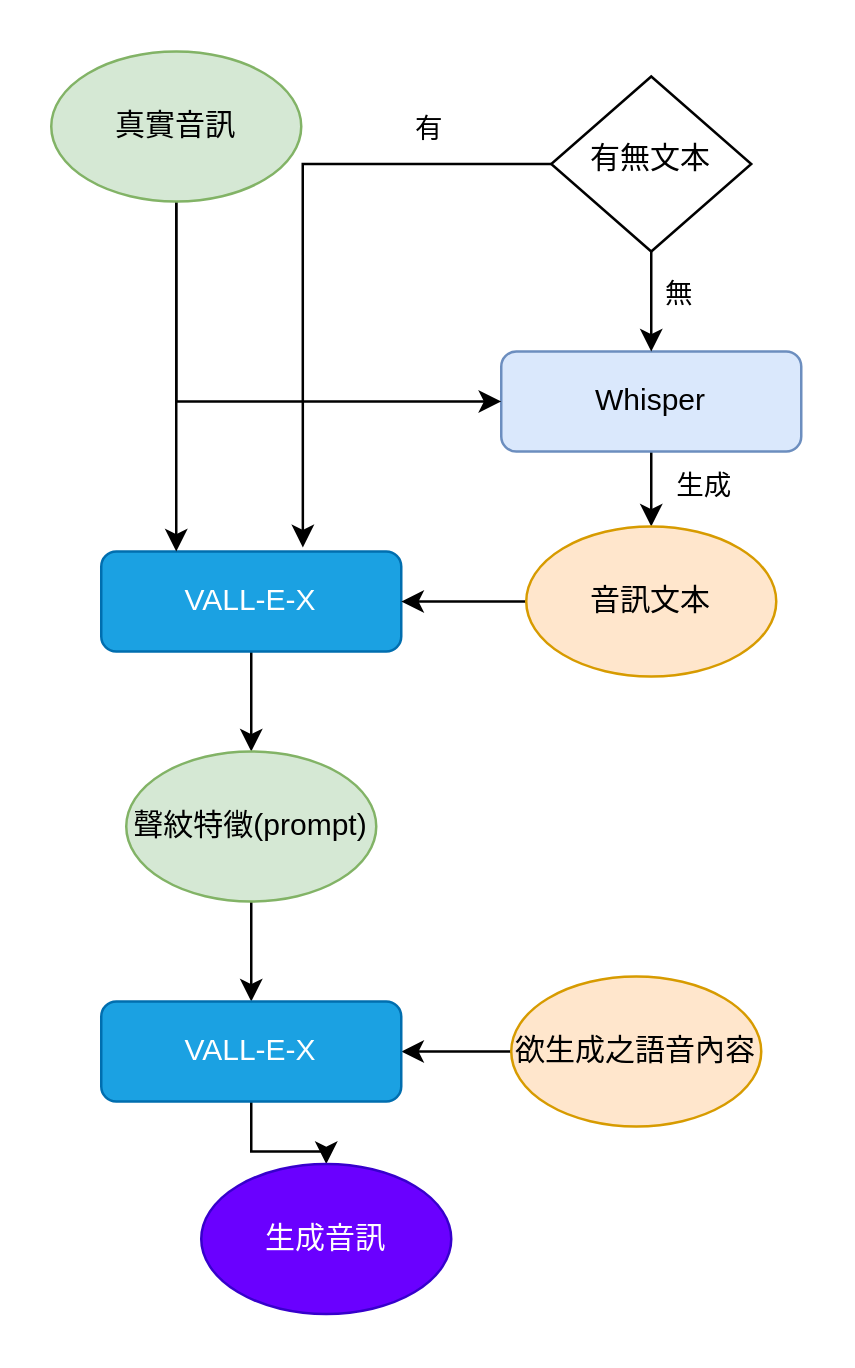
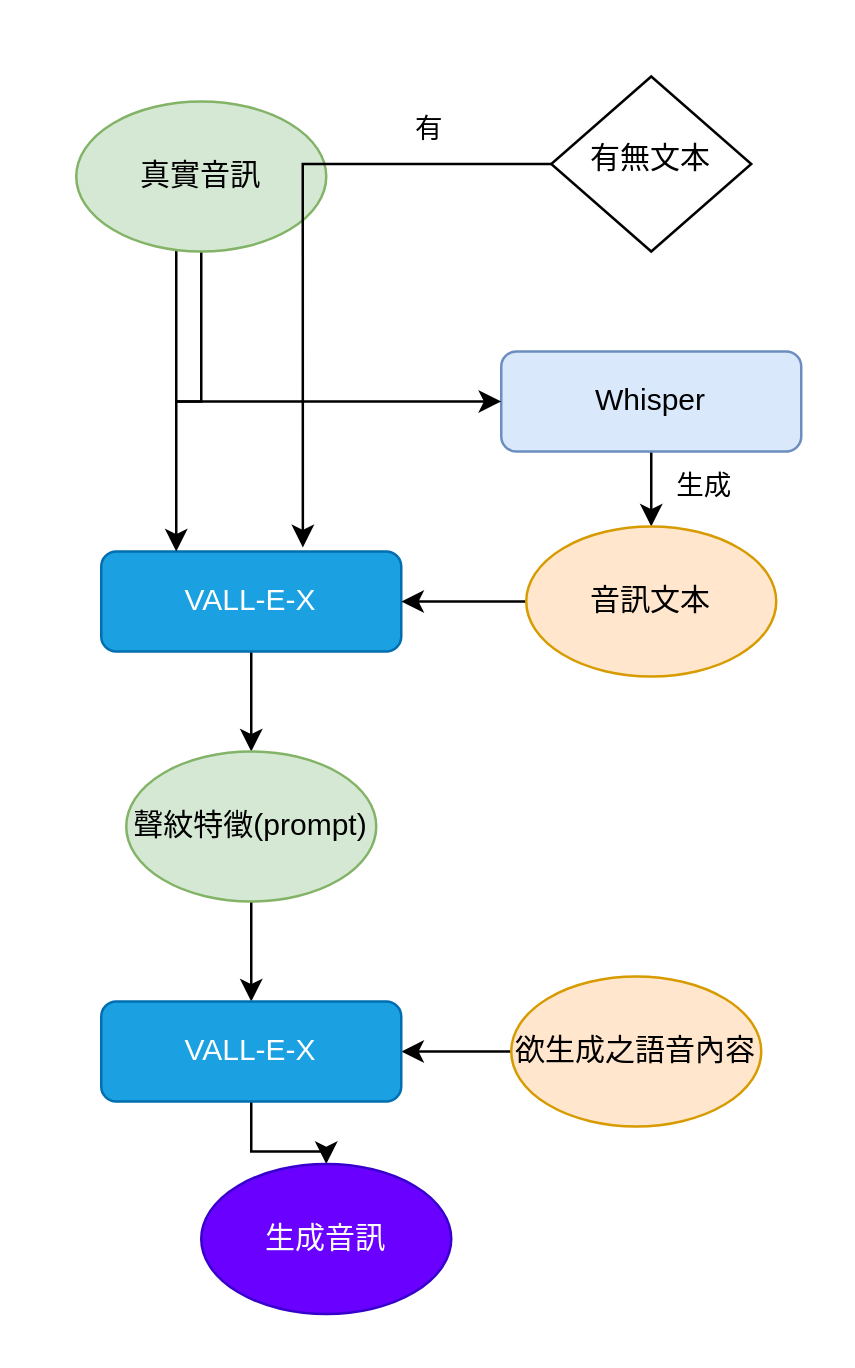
(176, 126) -> (201, 176)
(651, 293) -> none
